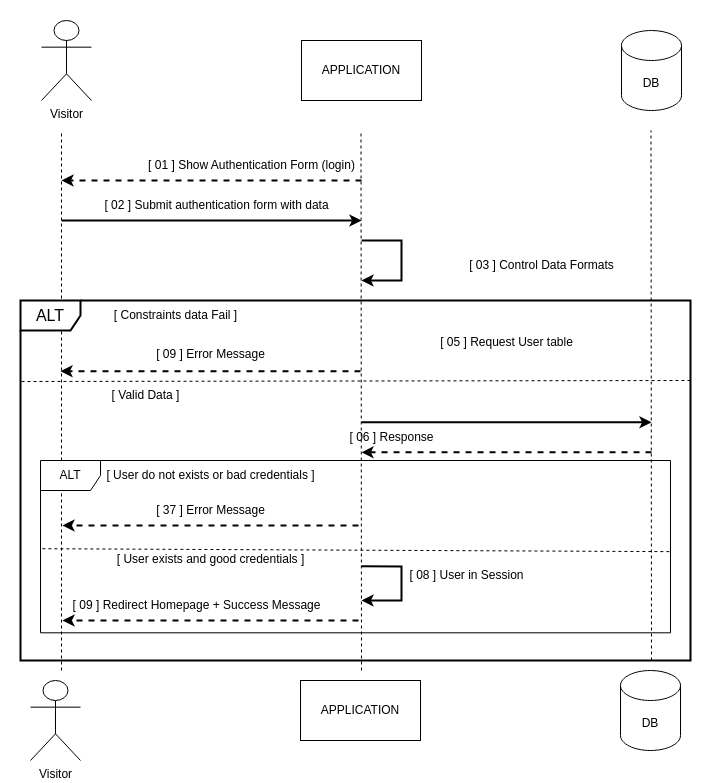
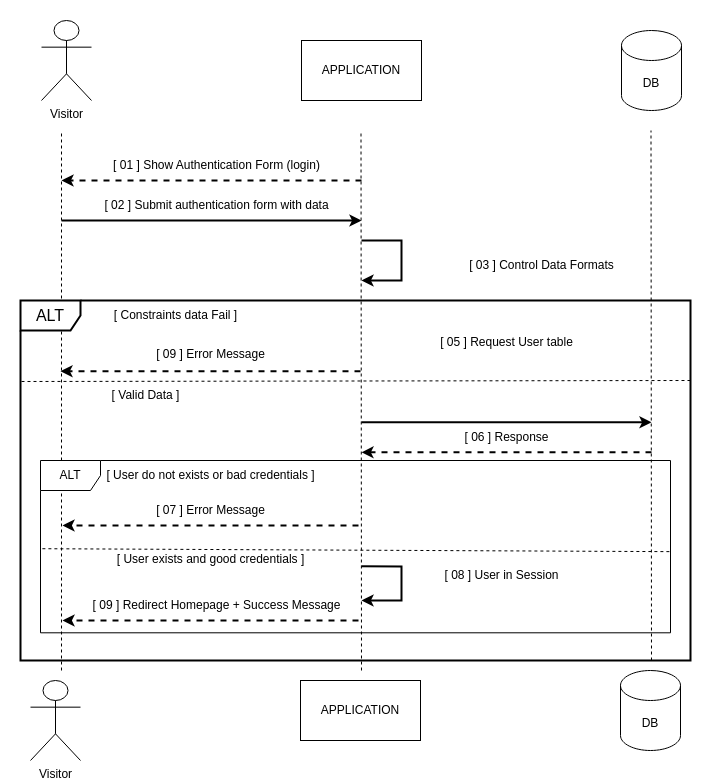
(252, 166) -> (217, 166)
(392, 437) -> (507, 437)
(211, 511) -> (211, 511)
(467, 575) -> (502, 575)
(197, 605) -> (217, 605)
